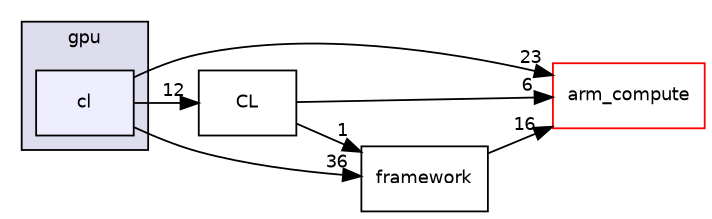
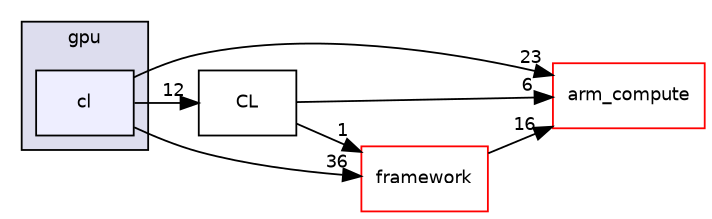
(425, 179) -> (425, 179)
